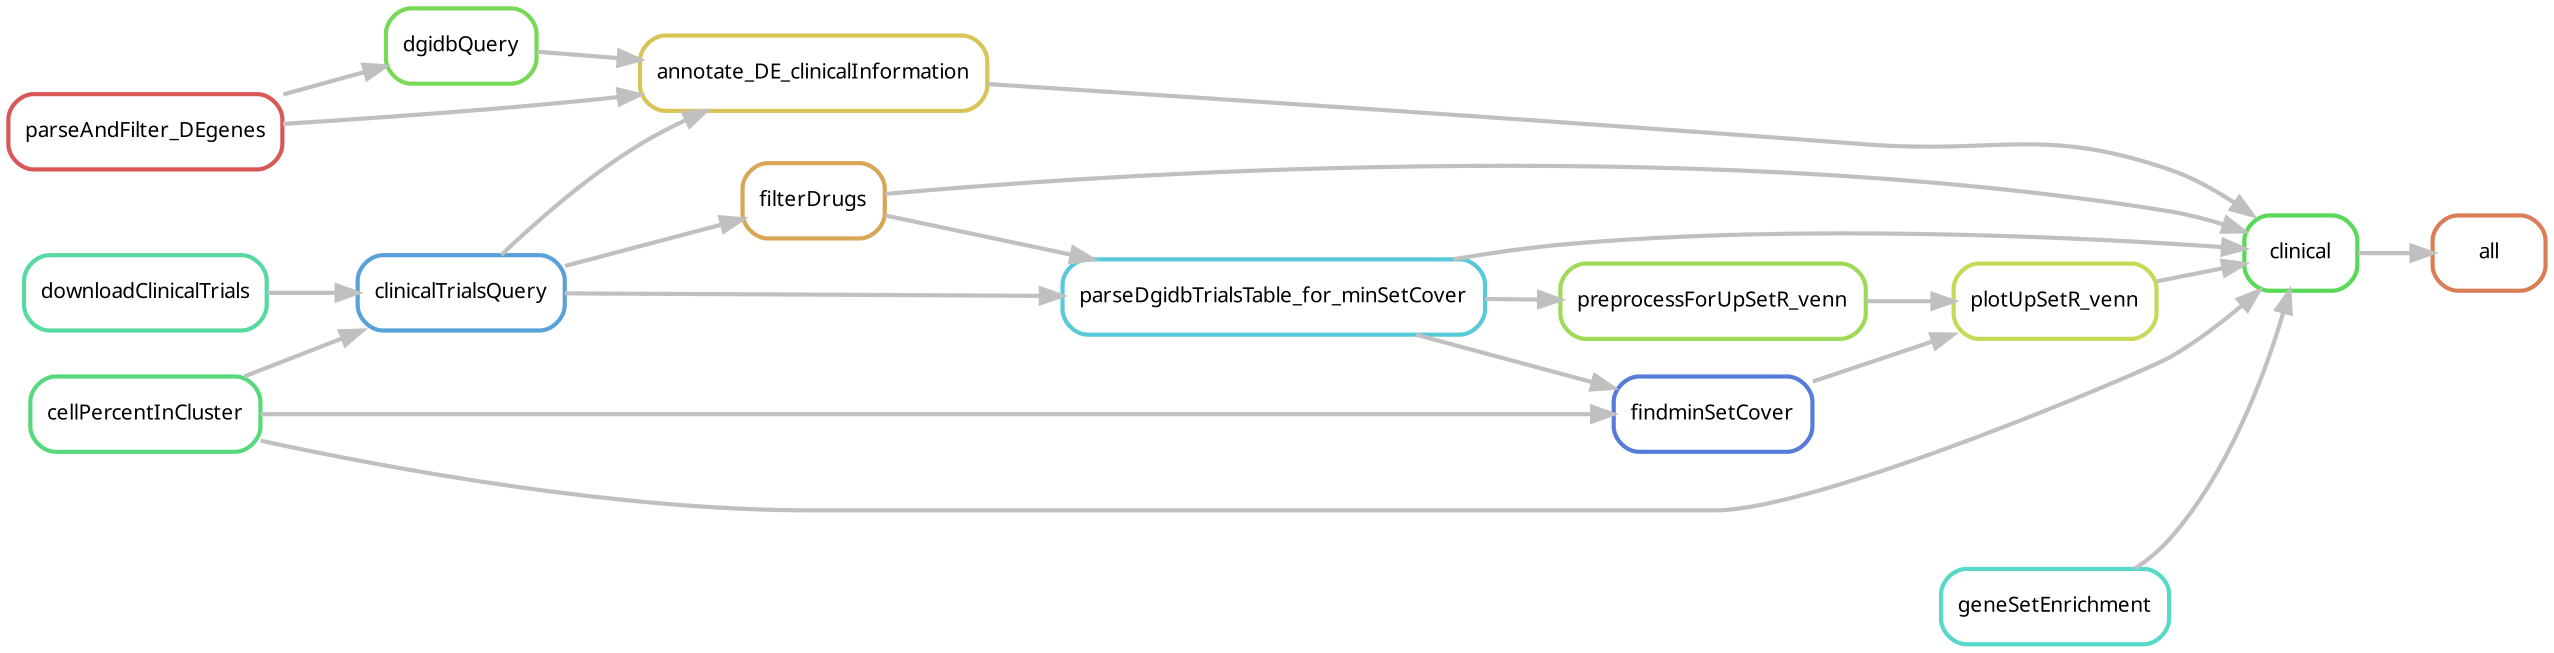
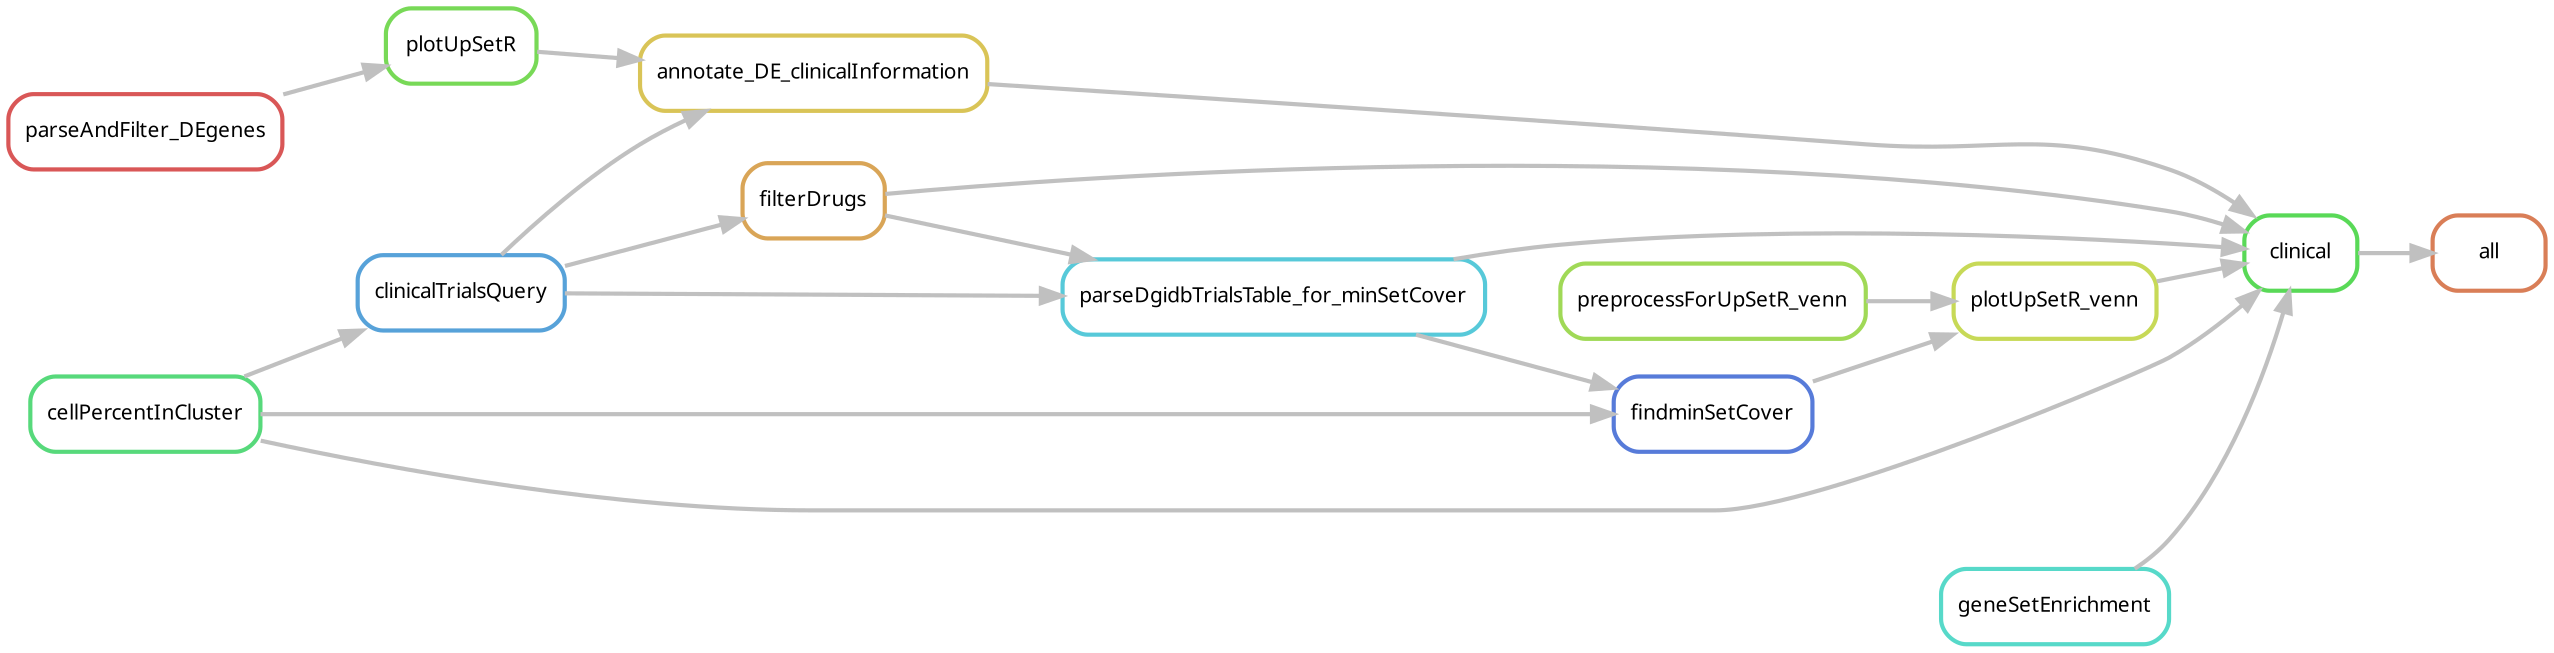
(461, 46) -> (461, 46)
(451, 112) -> none
(145, 293) -> none
(1512, 299) -> none
